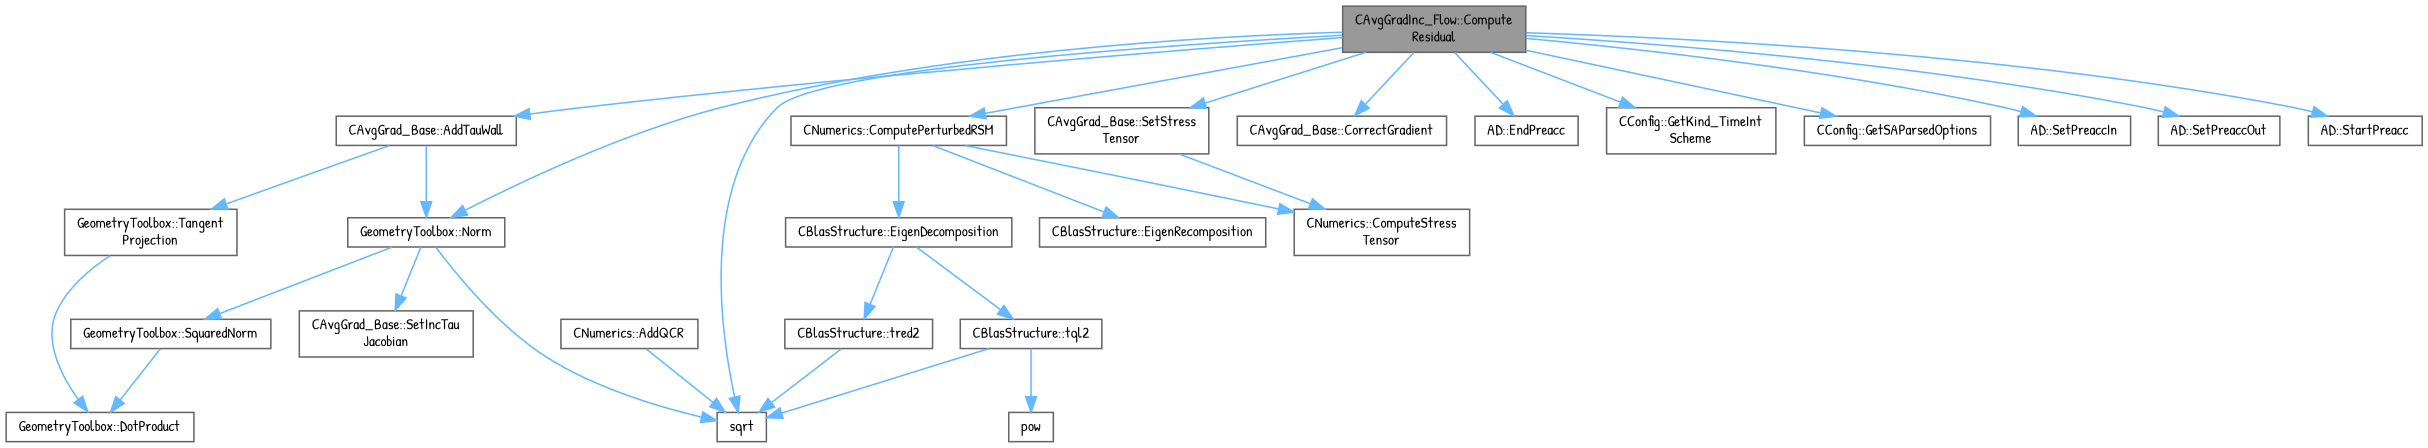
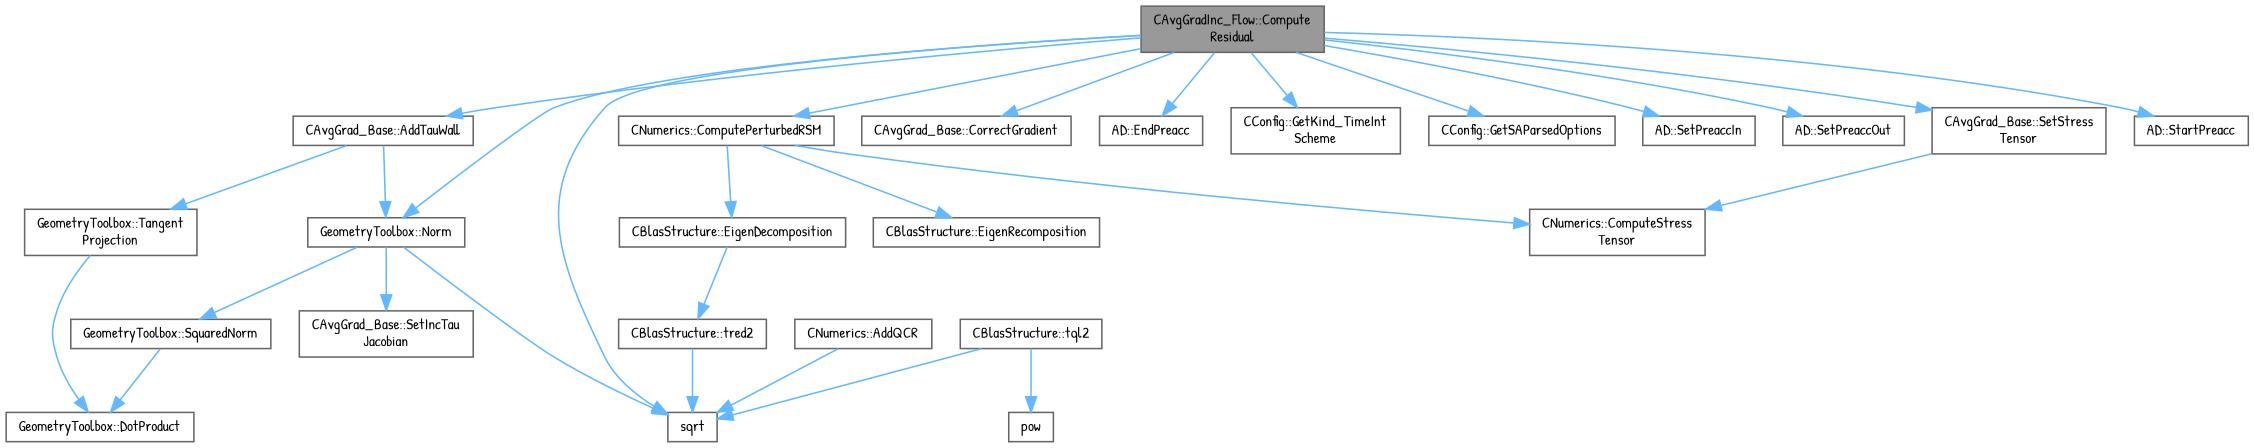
(959, 278) -> none
